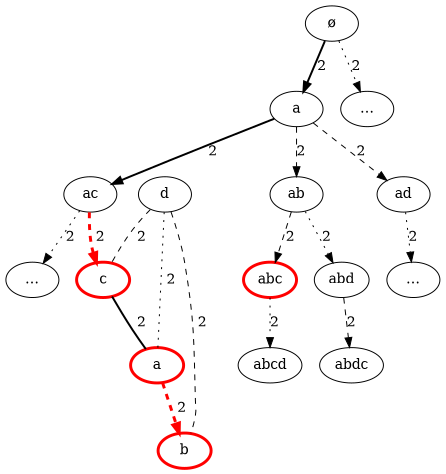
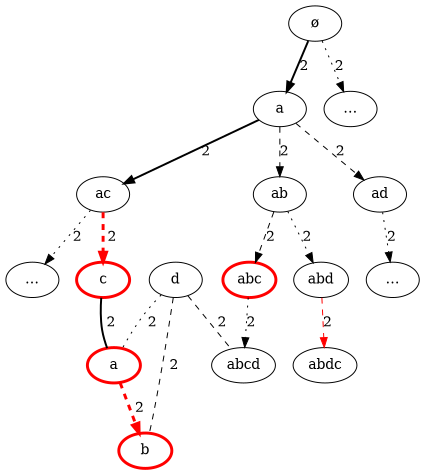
(129, 235) -> (209, 322)
(346, 318) -> (323, 318)
